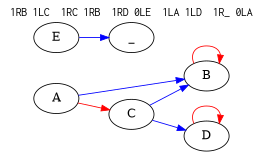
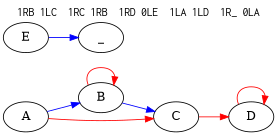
(165, 97) -> (135, 106)
(165, 124) -> (210, 117)
